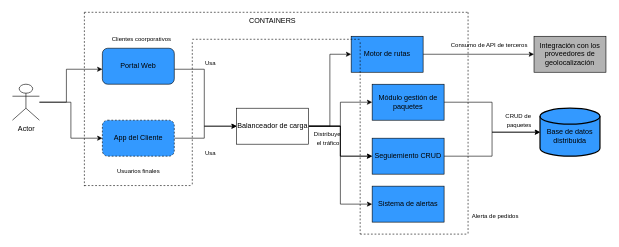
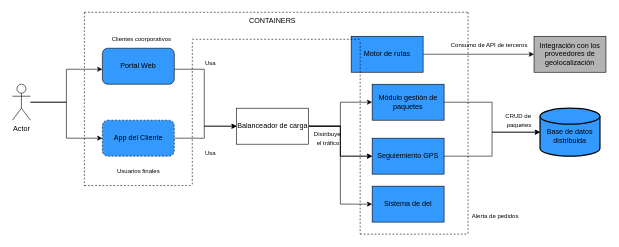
(330, 54) -> none
(26, 102) -> (21, 102)
(408, 156) -> (408, 156)
(408, 204) -> (408, 204)
